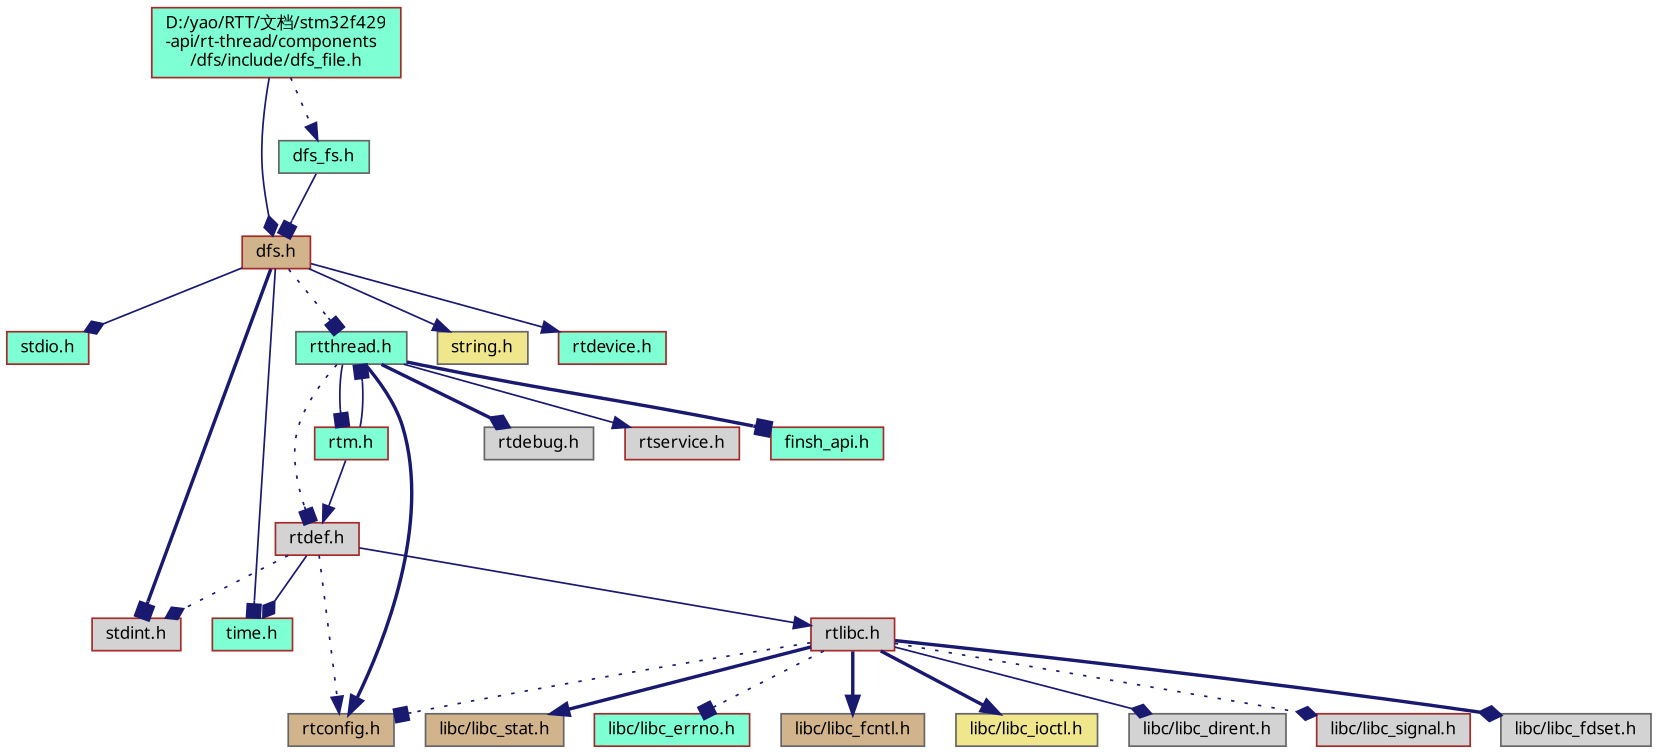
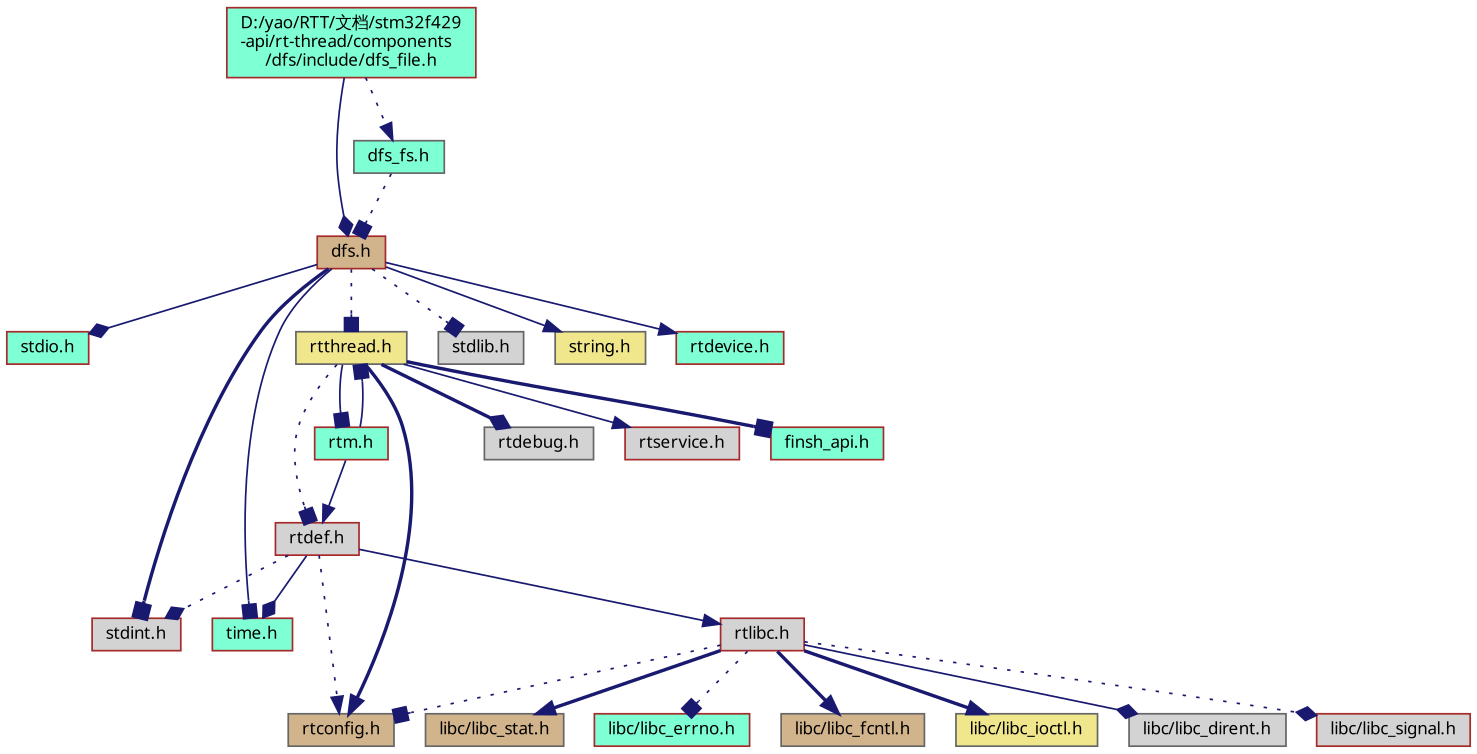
(304, 197) -> (379, 197)
(351, 348) -> (351, 348)
none -> (481, 348)
(1576, 730) -> none
